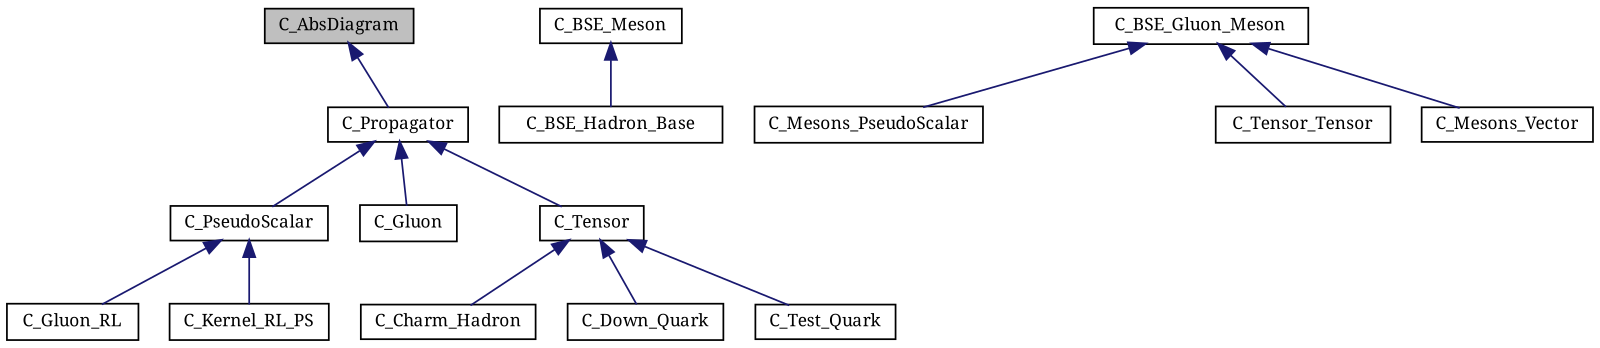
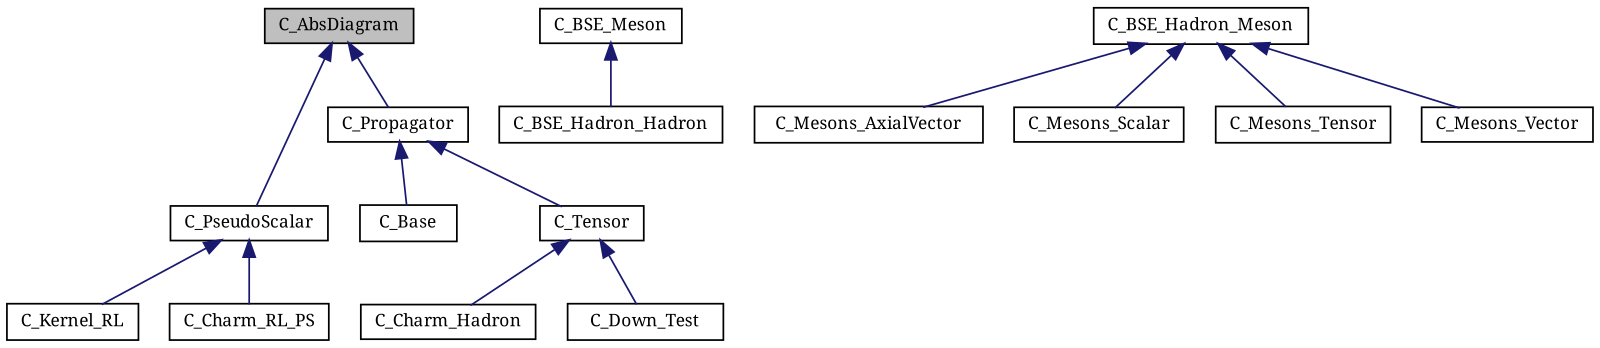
(1201, 26) -> (1201, 26)
(611, 125) -> (611, 125)
(869, 125) -> (869, 125)
none -> (1099, 125)
(1303, 125) -> (1303, 125)
(316, 179) -> (290, 133)
(408, 223) -> (408, 223)
(73, 322) -> (73, 322)
(249, 322) -> (249, 322)
(645, 322) -> (645, 322)
(825, 322) -> none
